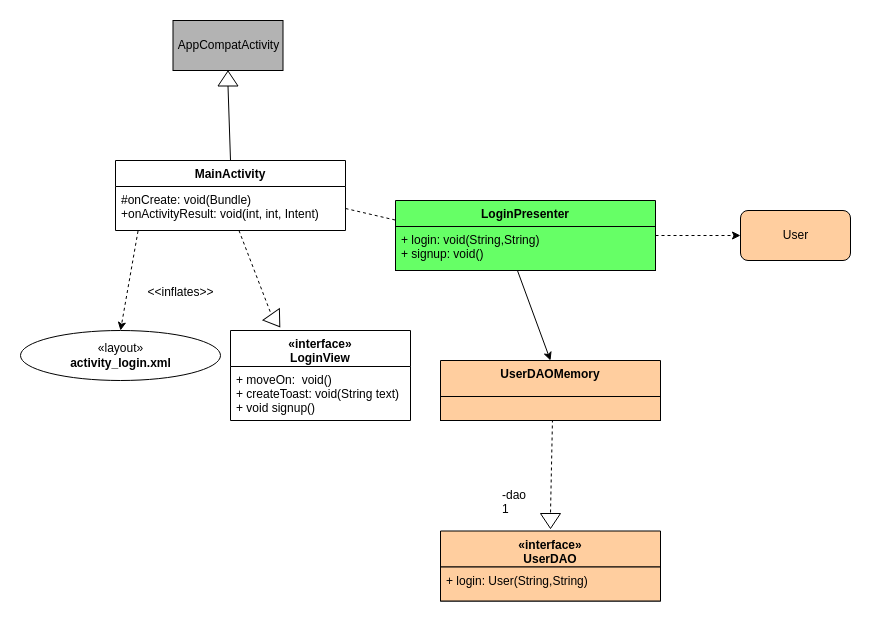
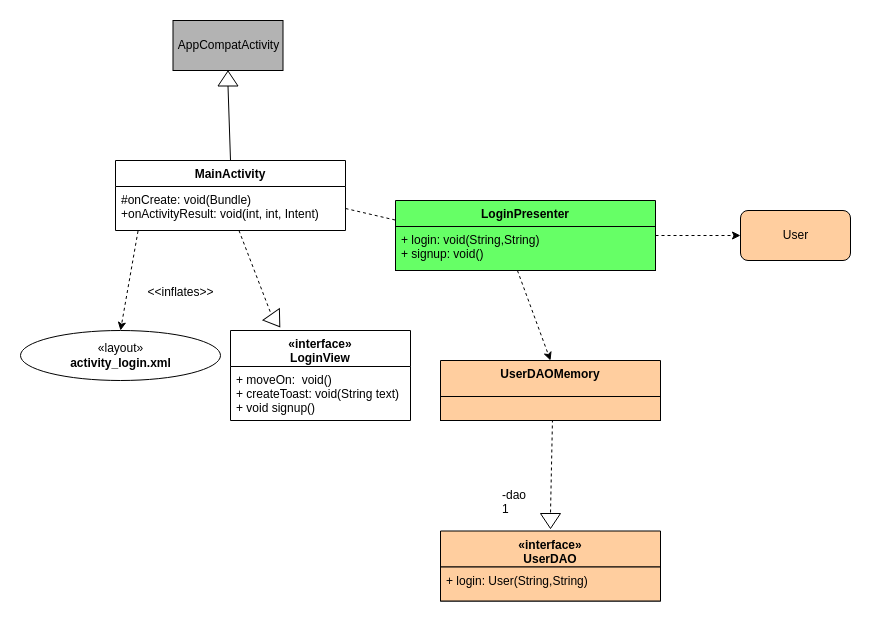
(533, 313) -> (533, 313)
